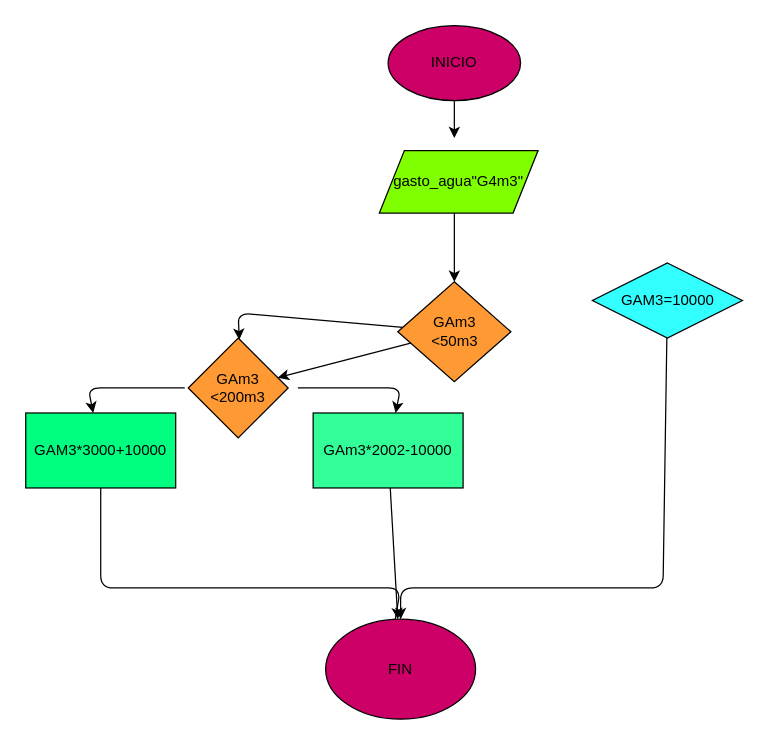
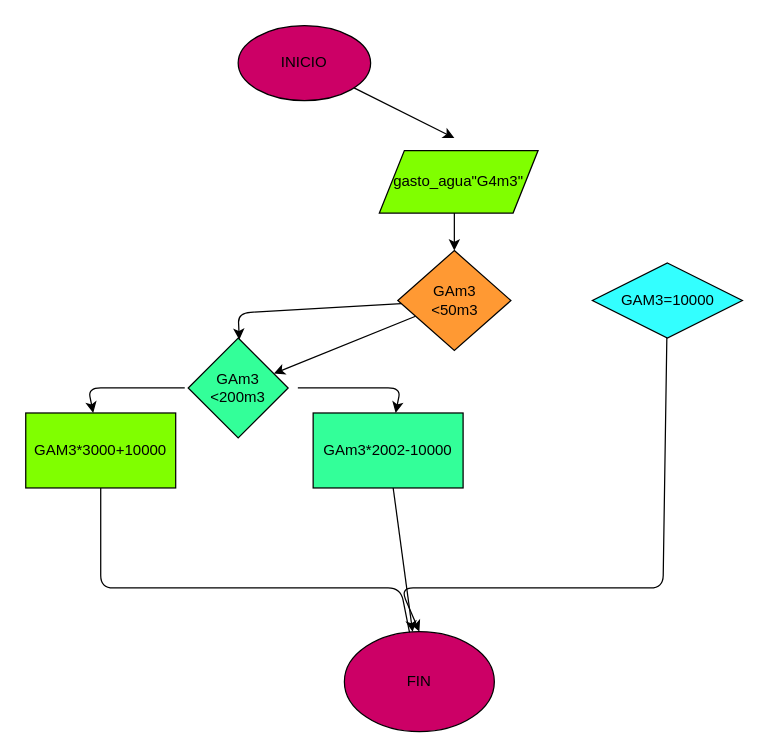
(454, 63) -> (304, 63)
(454, 332) -> (454, 301)
(238, 388) -> (238, 388)
(101, 451) -> (101, 451)
(401, 669) -> (419, 682)
